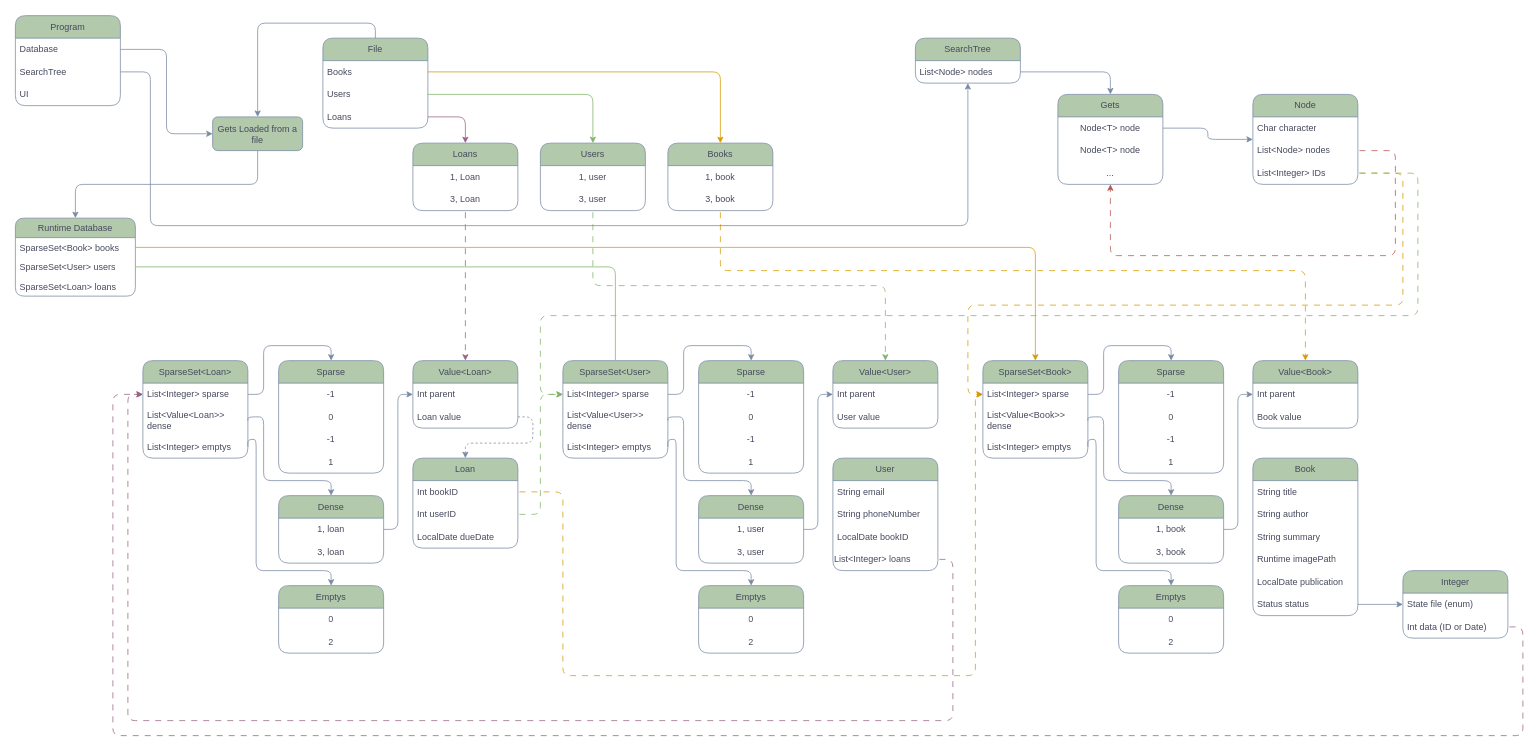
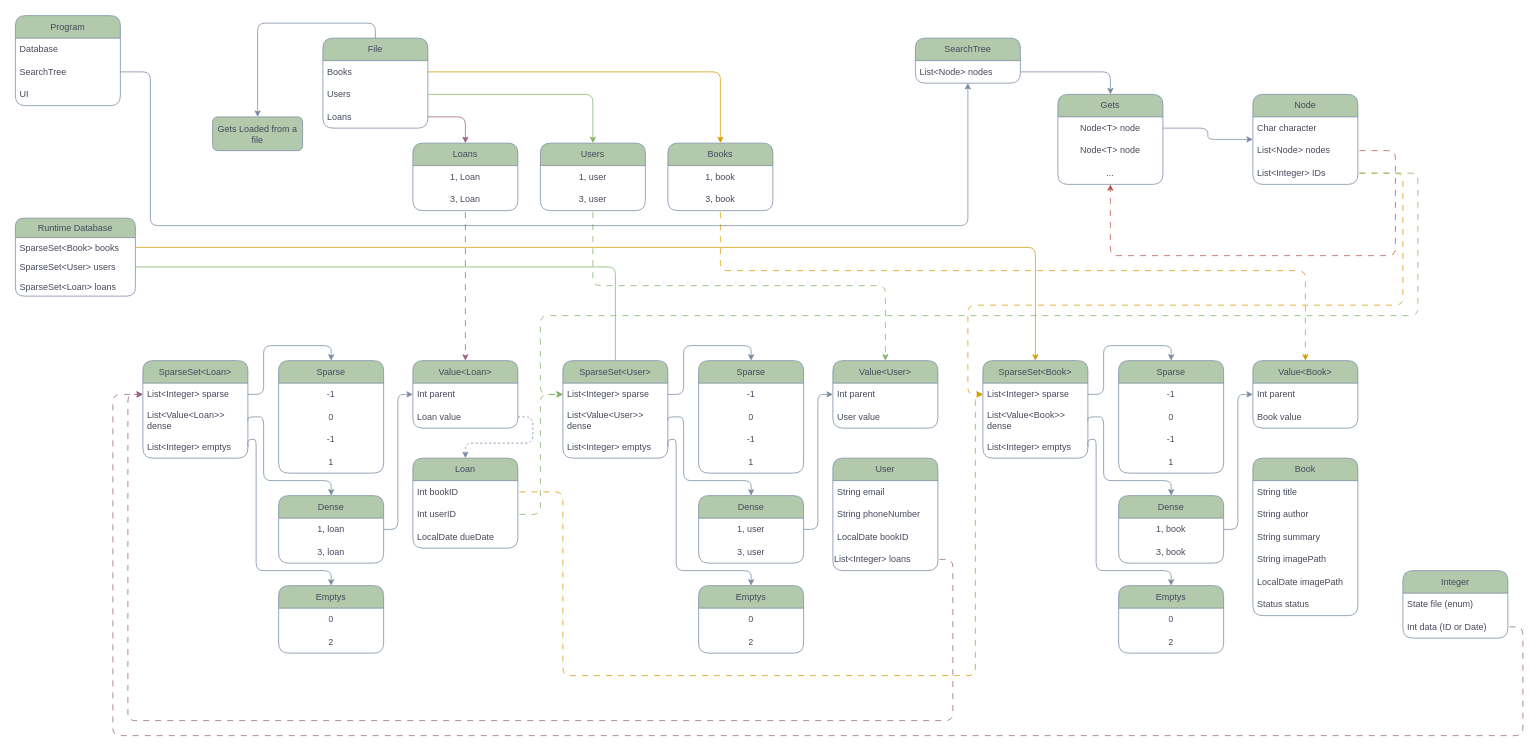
(167, 90) -> none
(169, 184) -> none
(1297, 559) -> (1294, 559)
(1304, 582) -> (1302, 582)
(1378, 604) -> none
